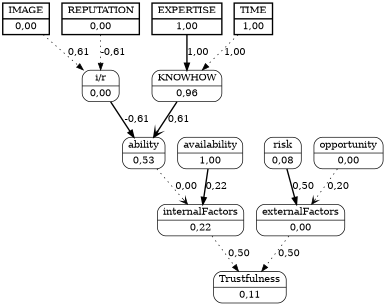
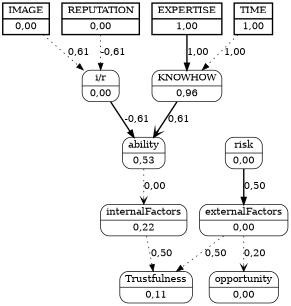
(210, 153) -> none
(283, 161) -> (244, 161)
(327, 184) -> (244, 250)
